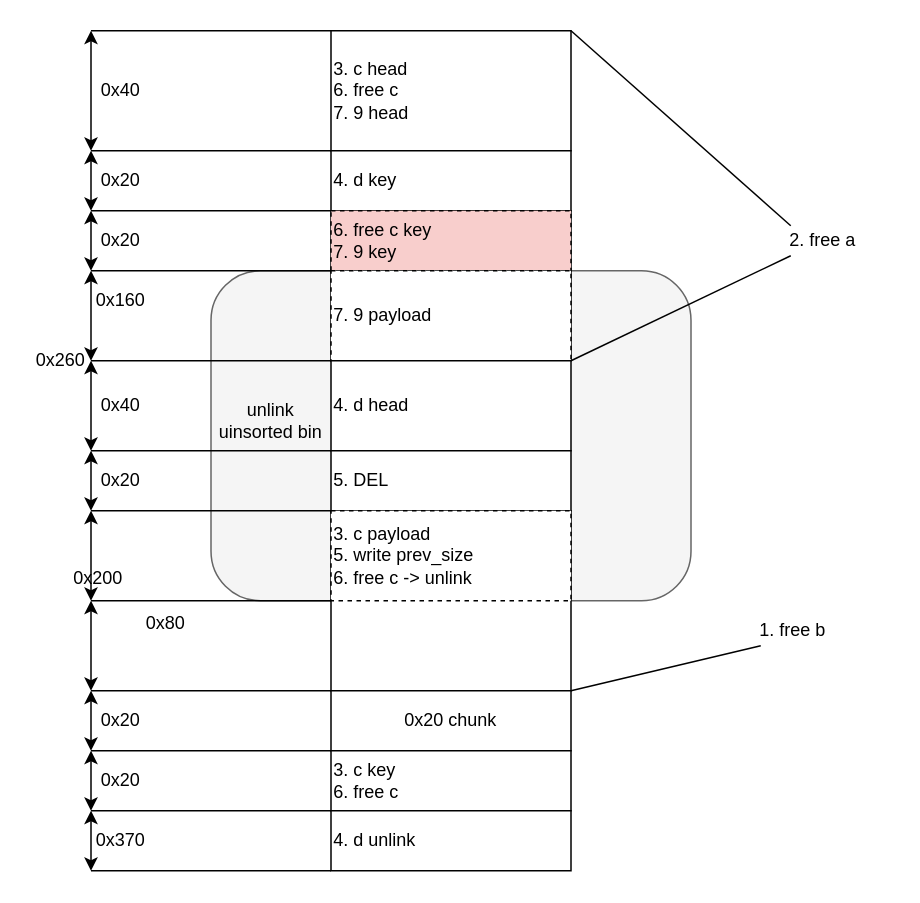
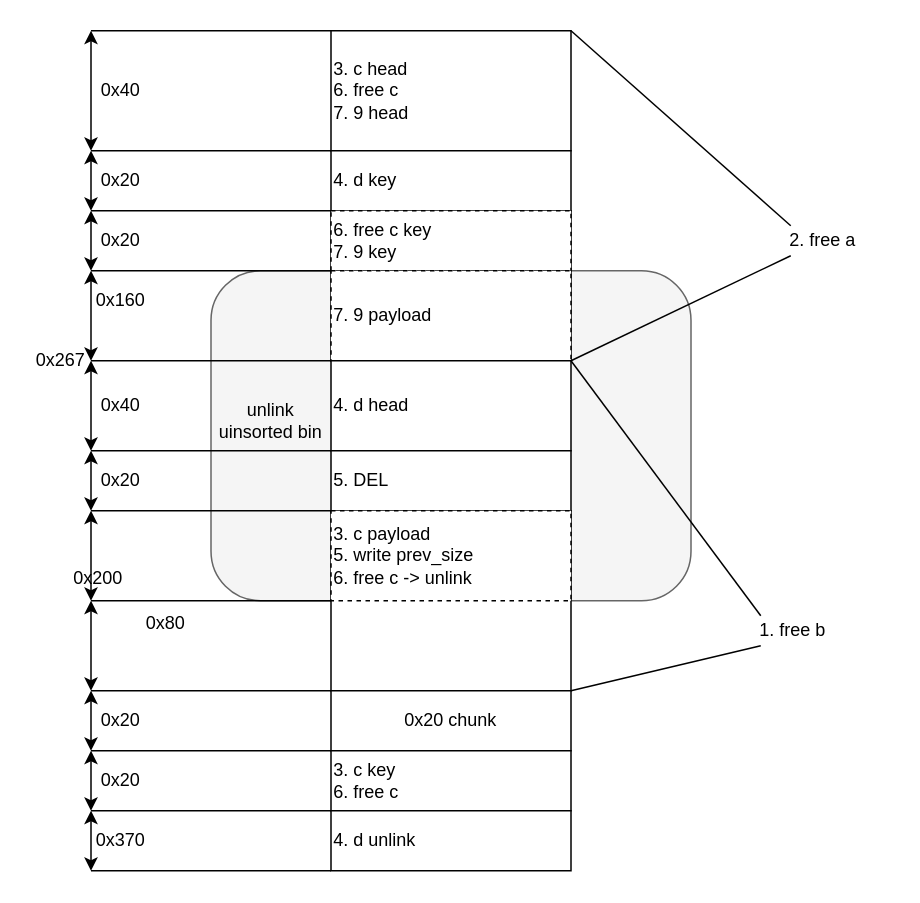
(451, 241) -> (451, 241)
(61, 361) -> (61, 361)
none -> (666, 489)
